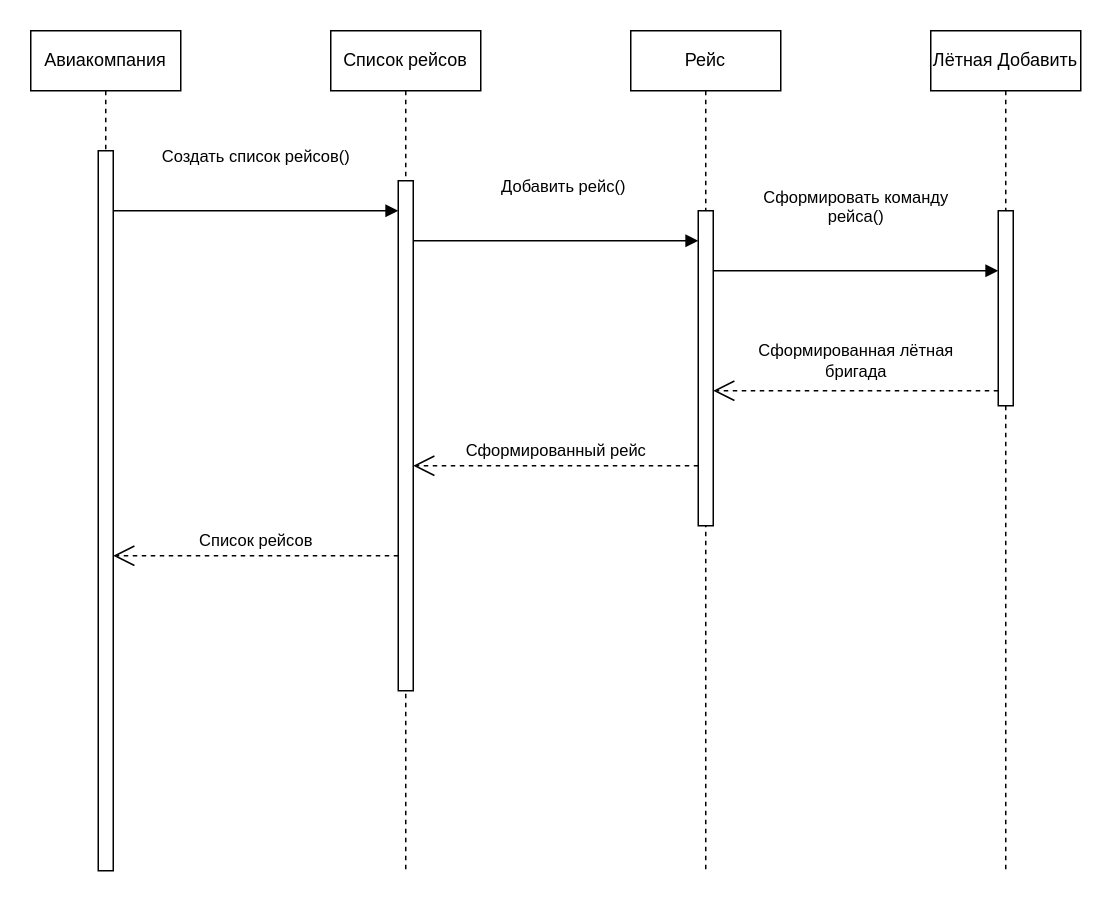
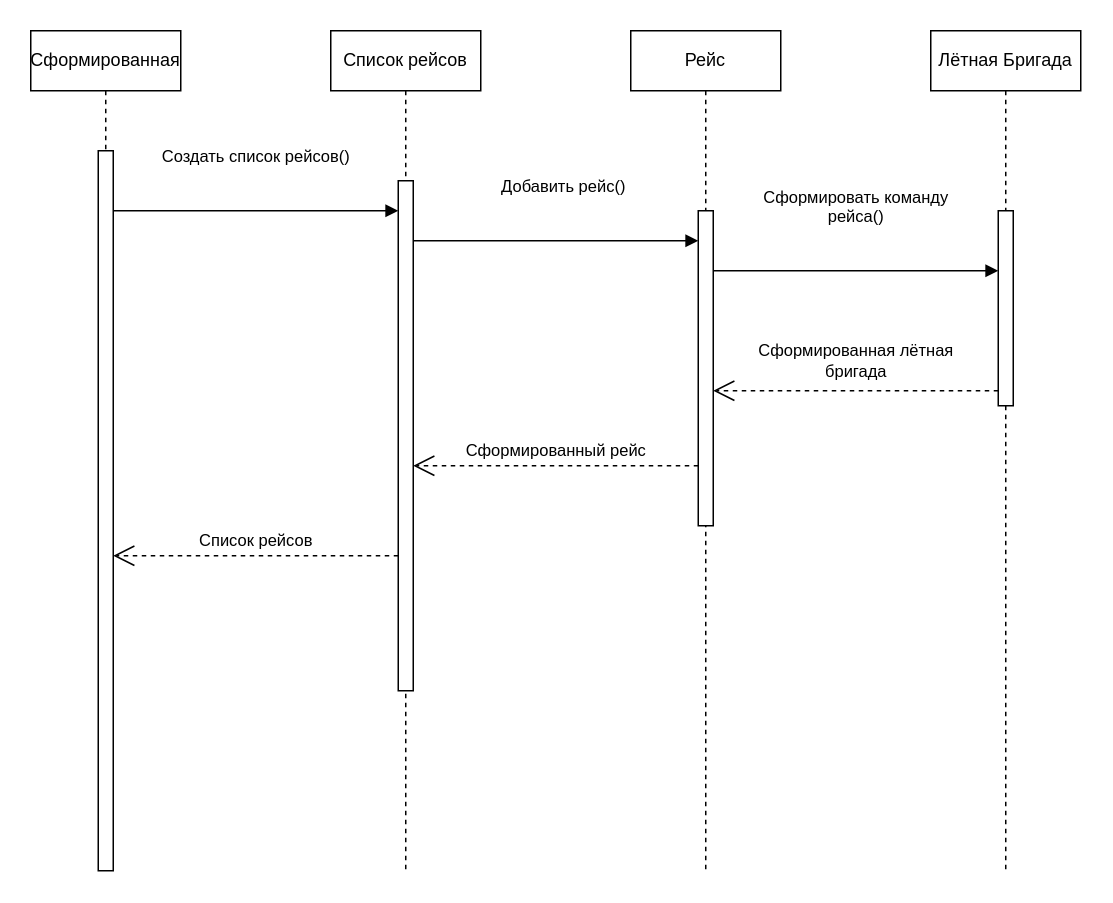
(106, 61) -> (106, 61)
(1006, 61) -> (1006, 61)
